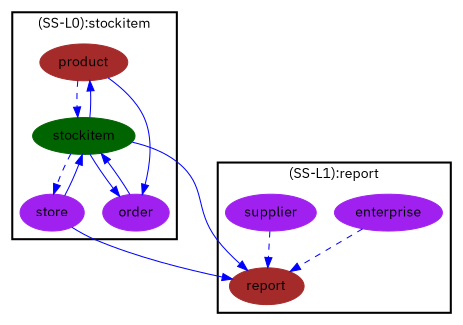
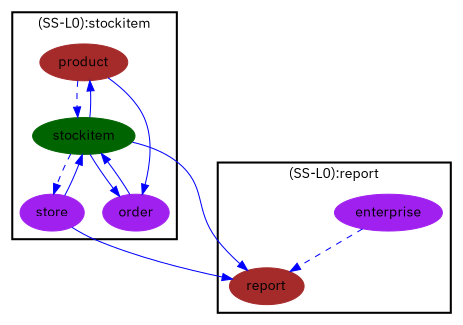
(334, 174) -> (334, 174)
(271, 213) -> none
